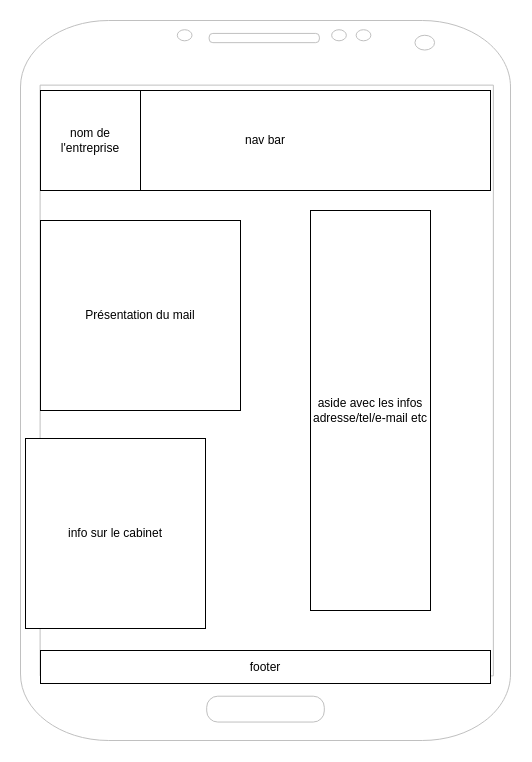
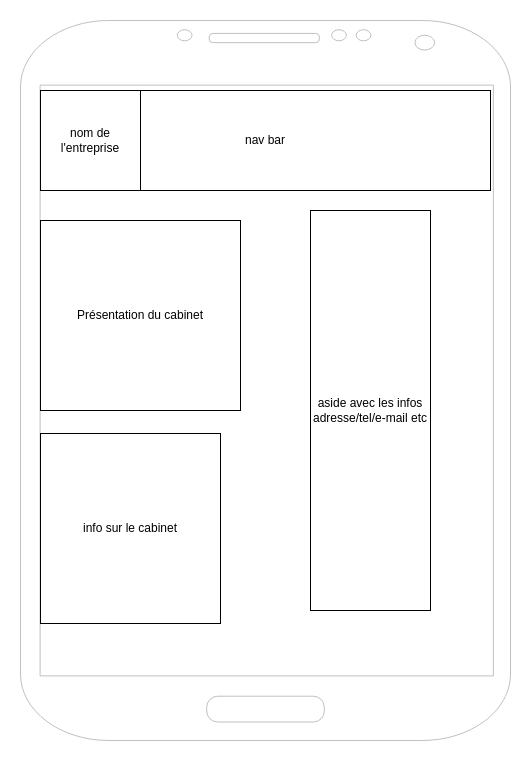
(141, 316) -> (141, 316)
(116, 534) -> (131, 529)
(266, 667) -> none
